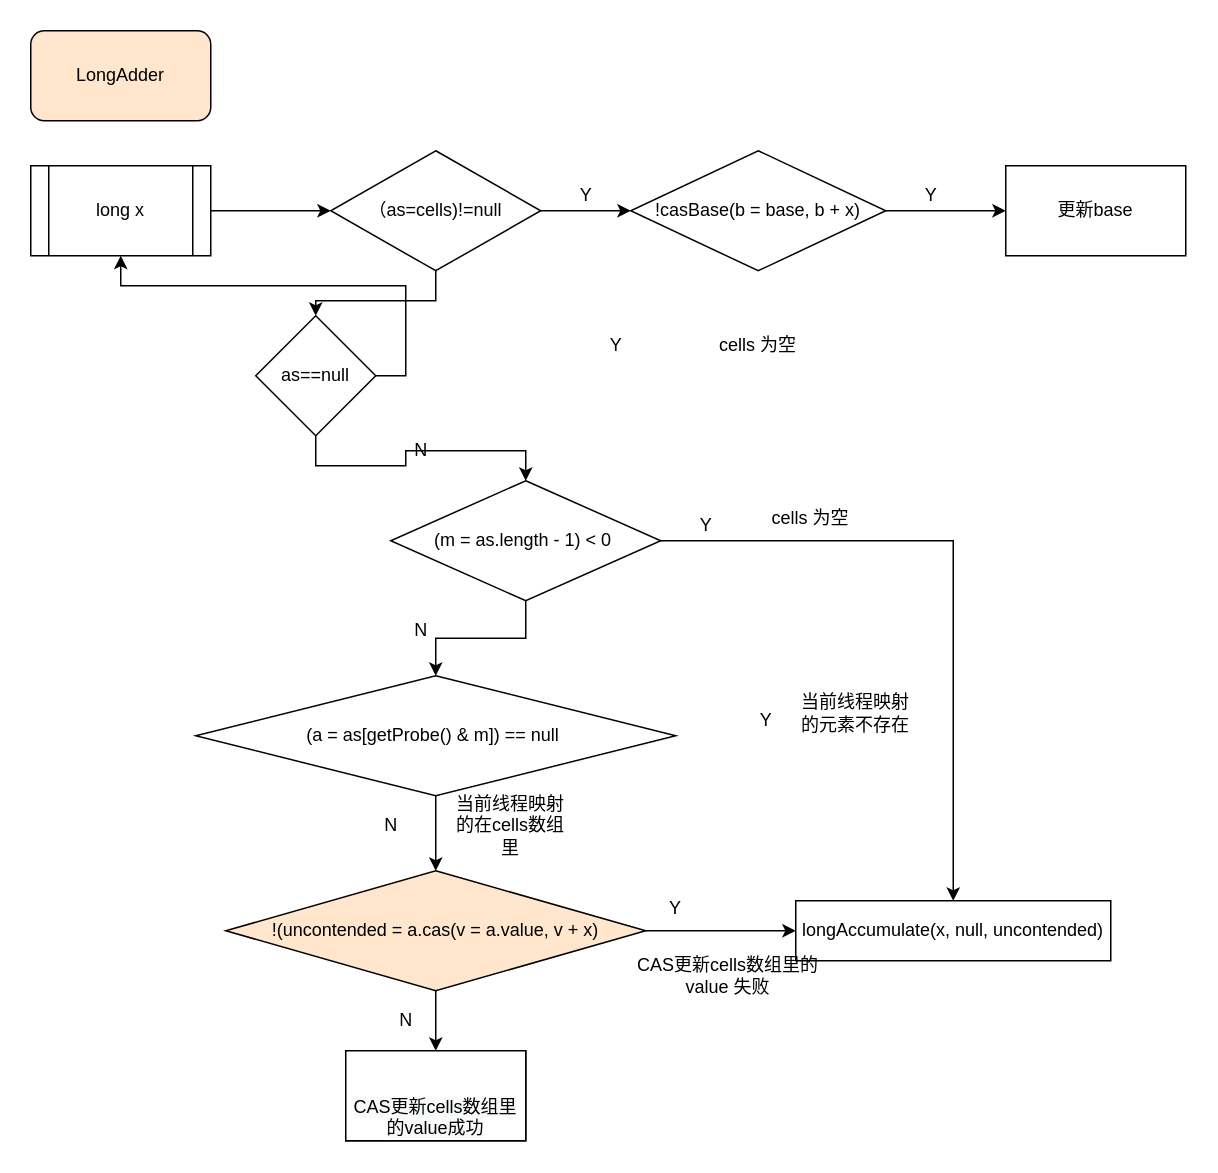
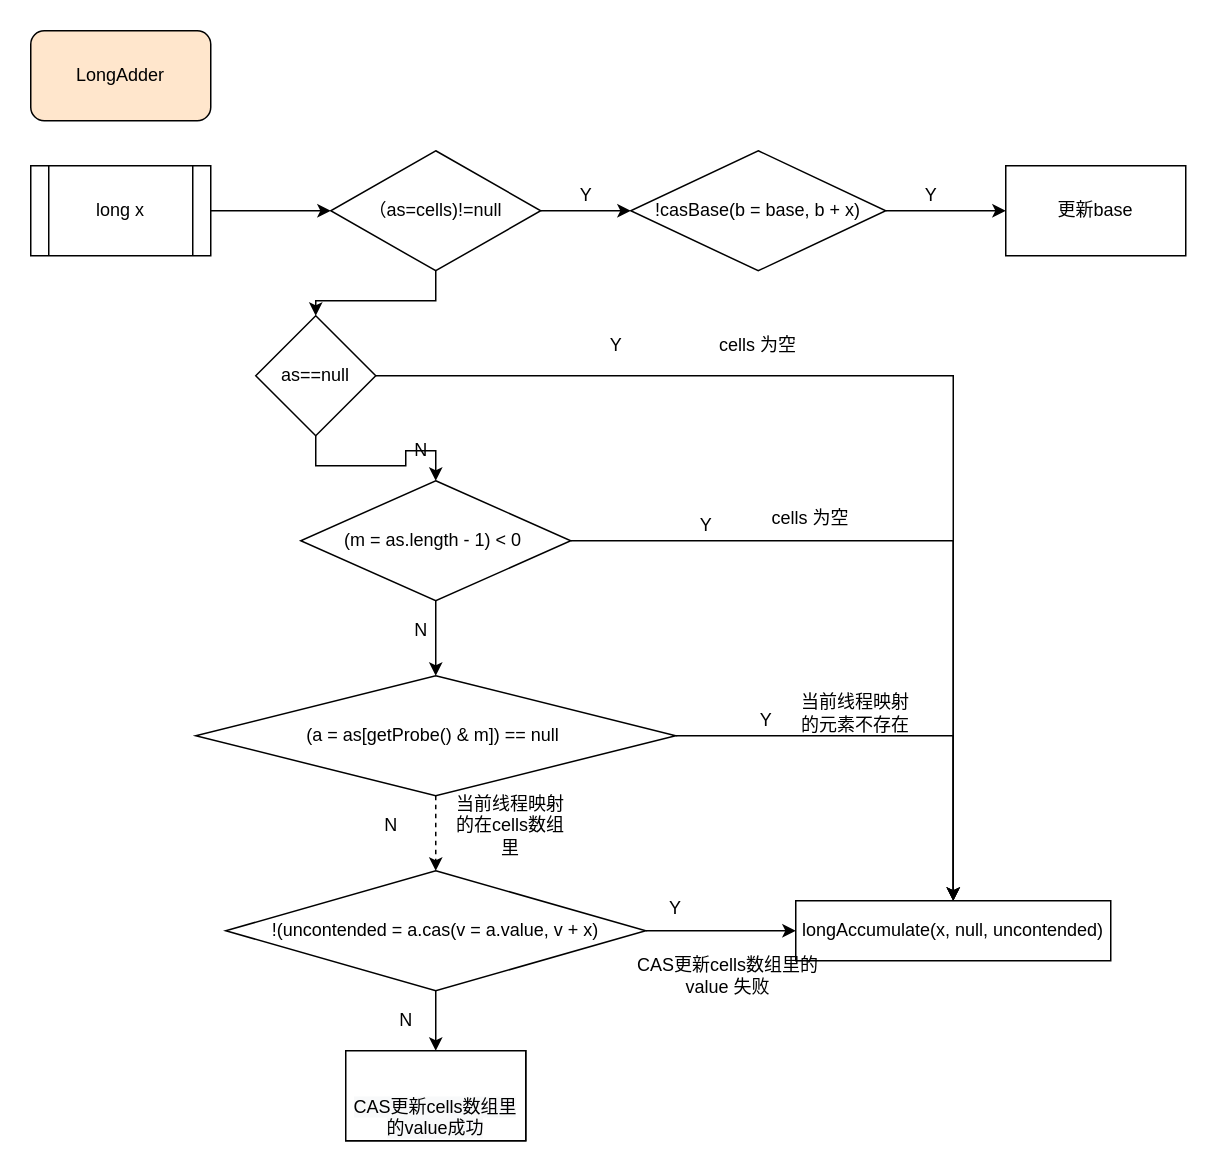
(300, 286) -> (759, 376)
(526, 541) -> (436, 541)
none -> (813, 736)
(436, 829) -> (436, 829)
(436, 931) -> (436, 931)
